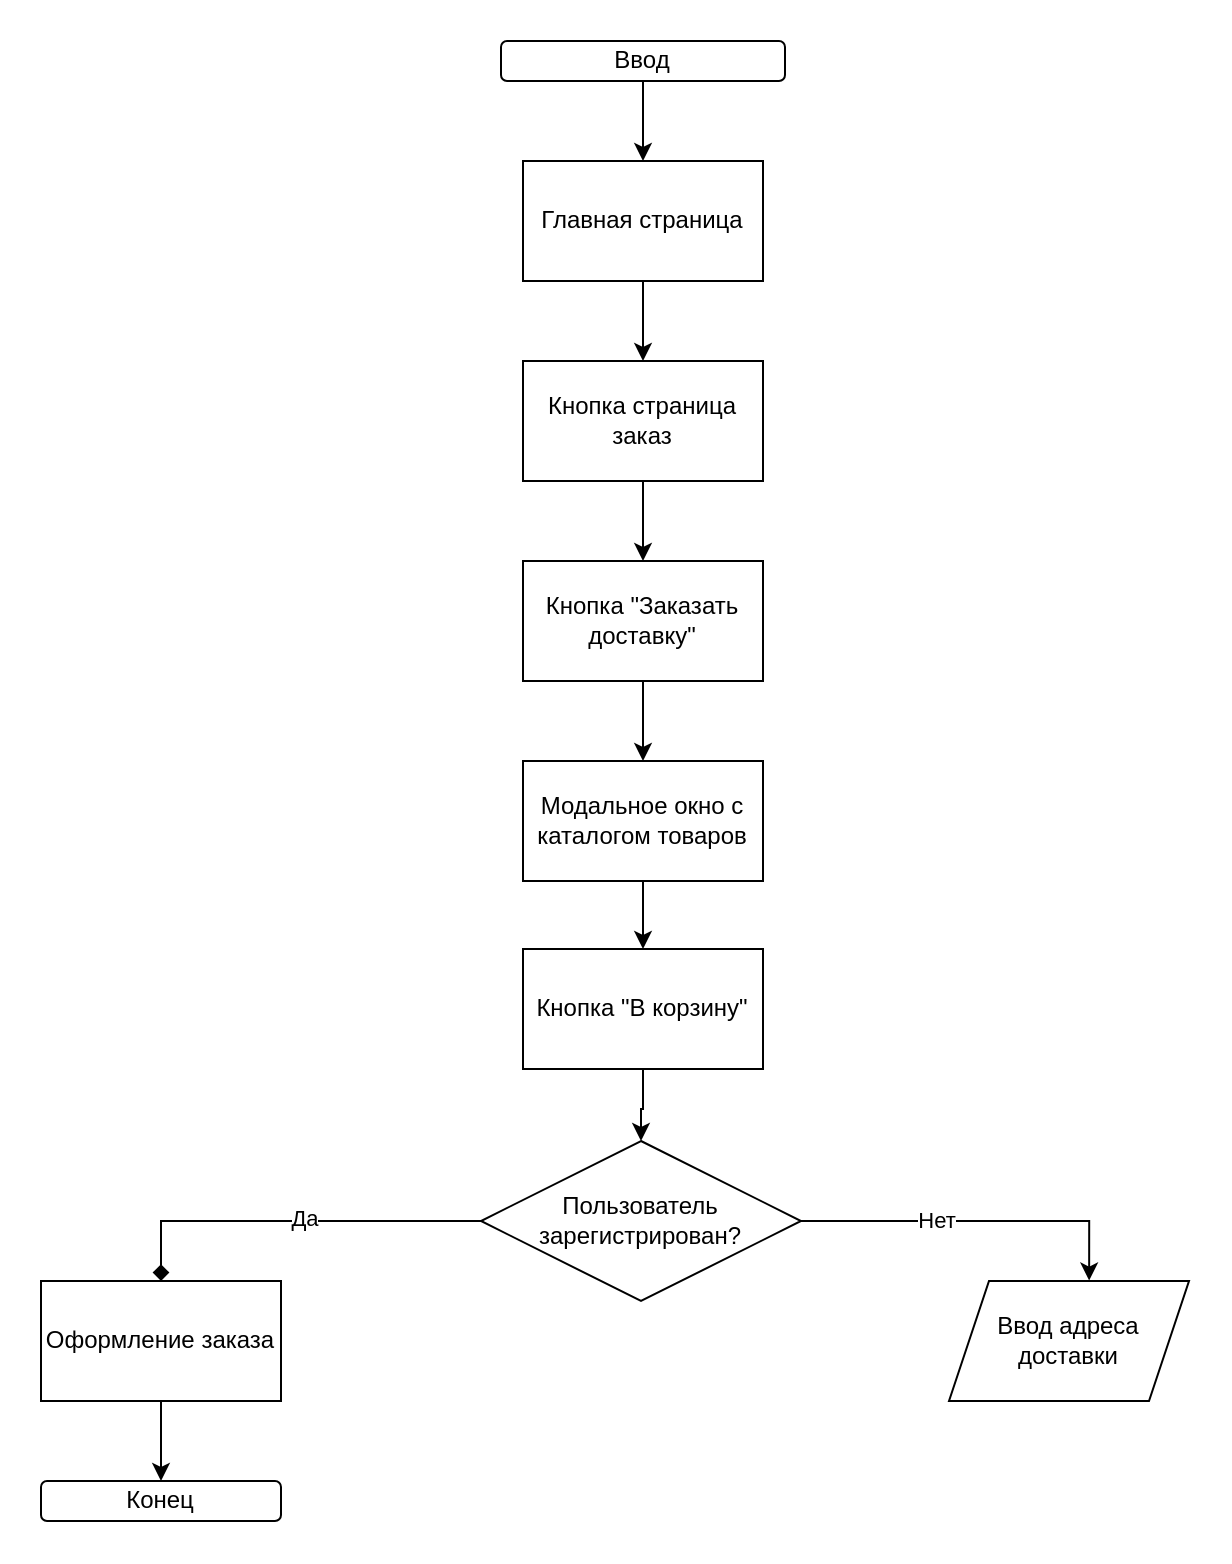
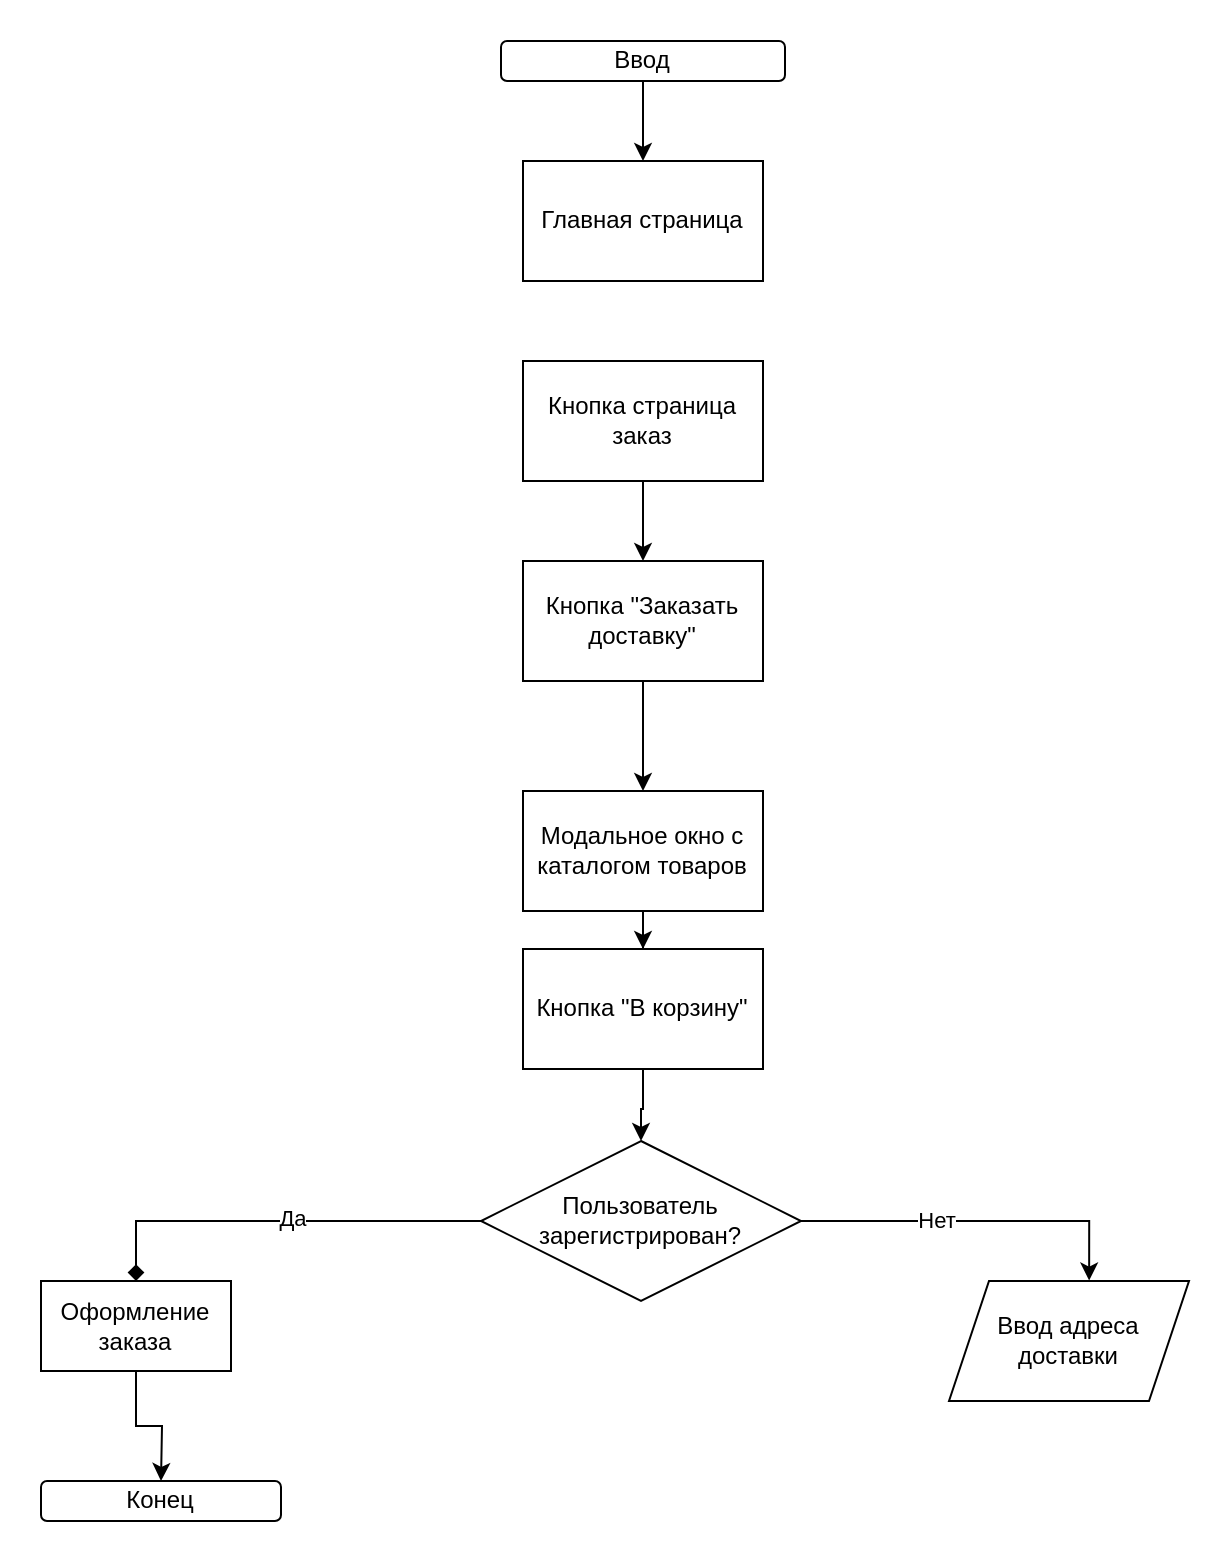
(643, 314) -> none
(643, 821) -> (643, 851)
(161, 1341) -> (136, 1326)
